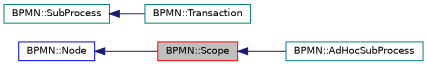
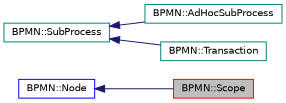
(267, 51) -> (132, 24)
